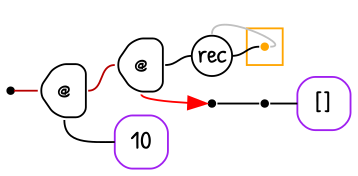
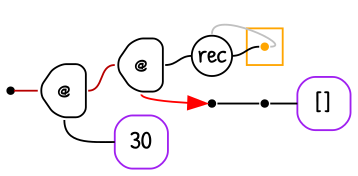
(141, 142) -> (141, 142)
